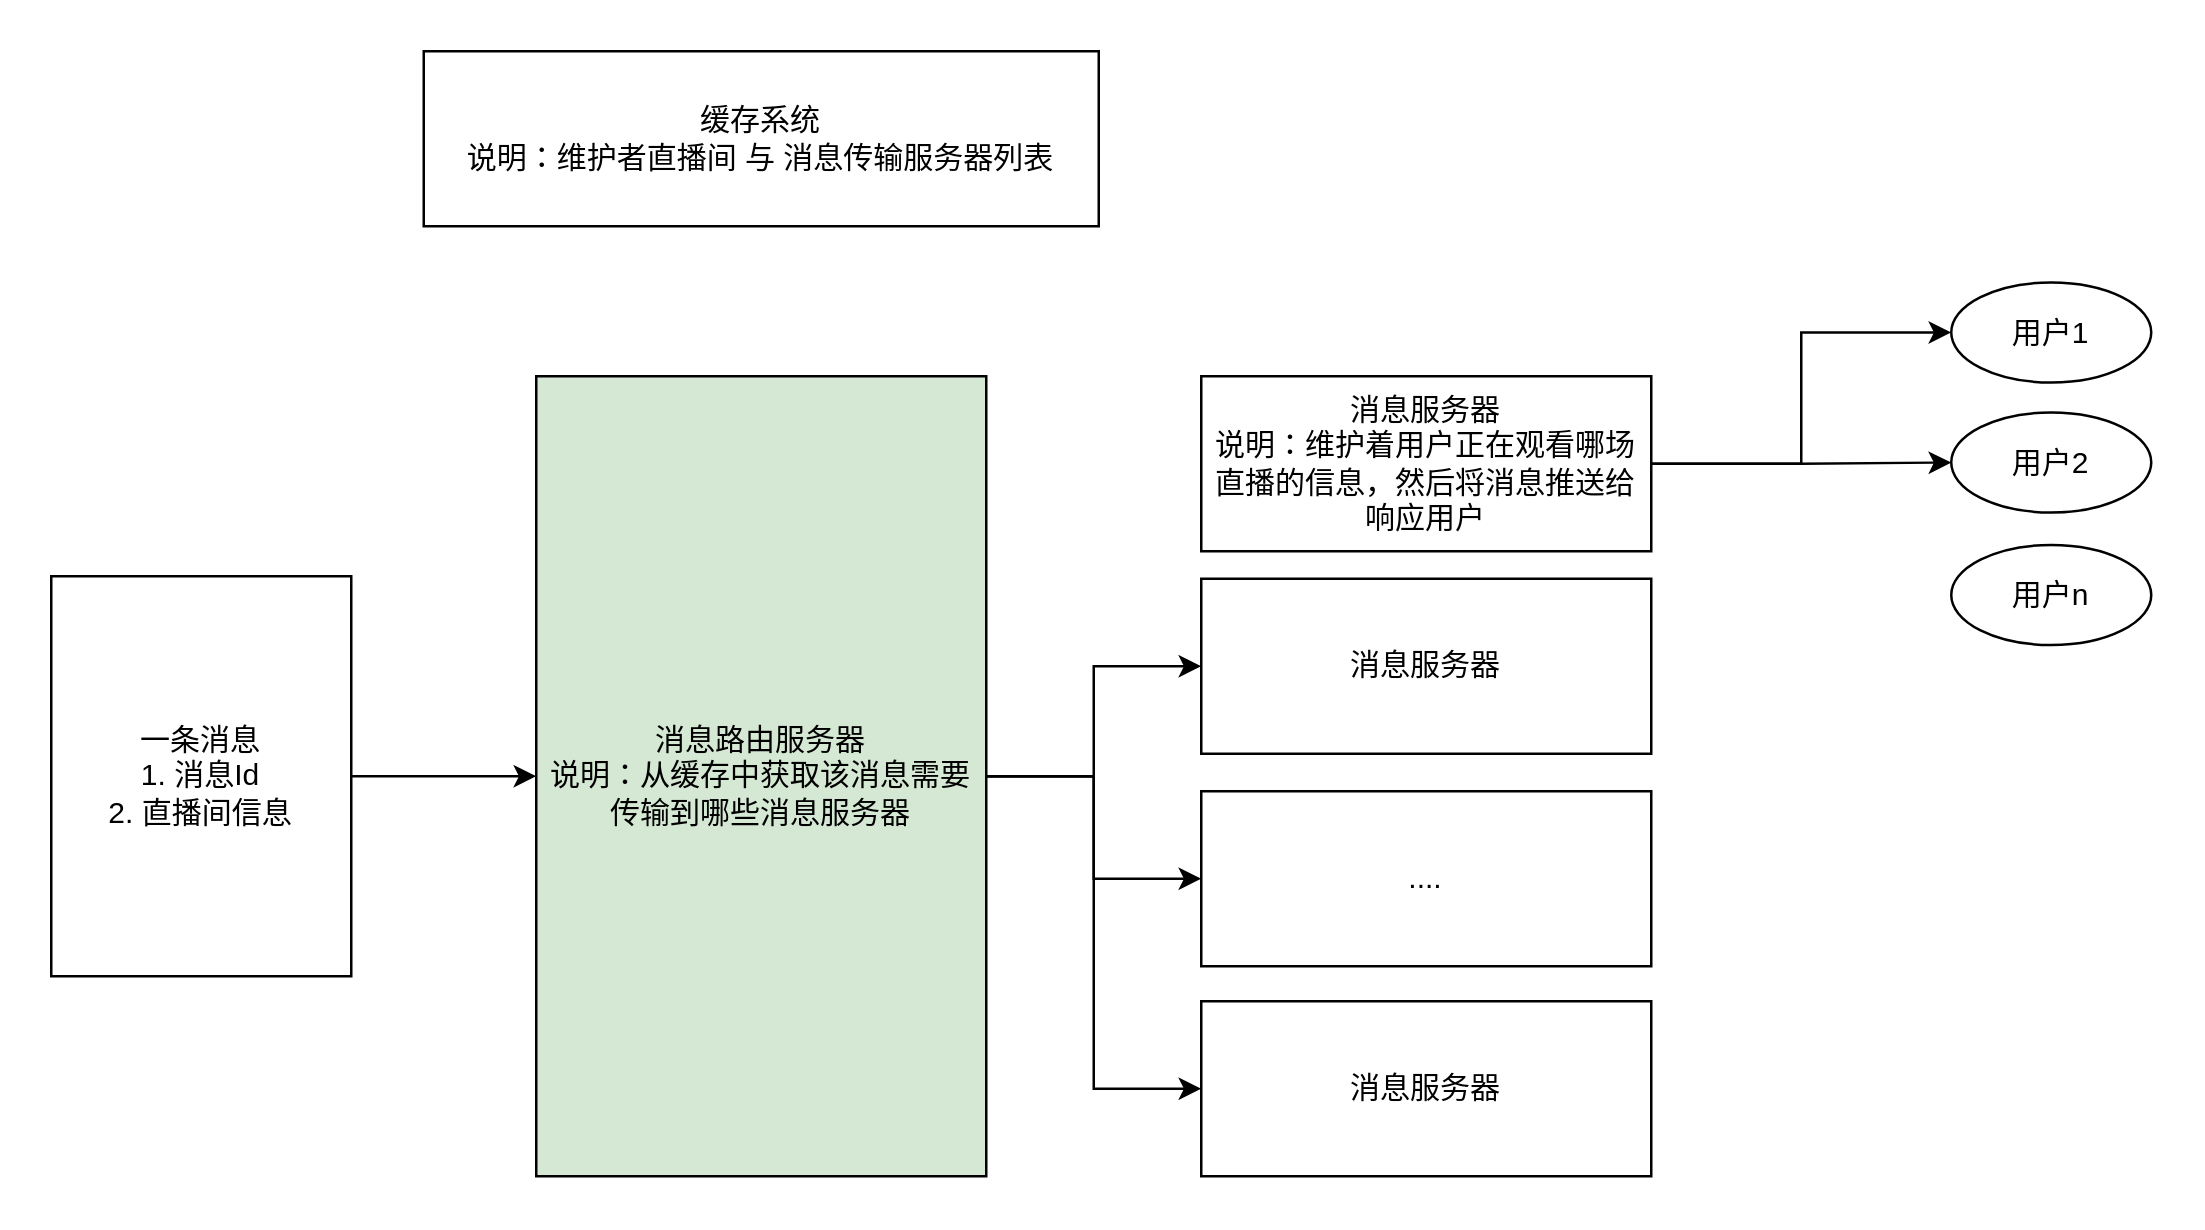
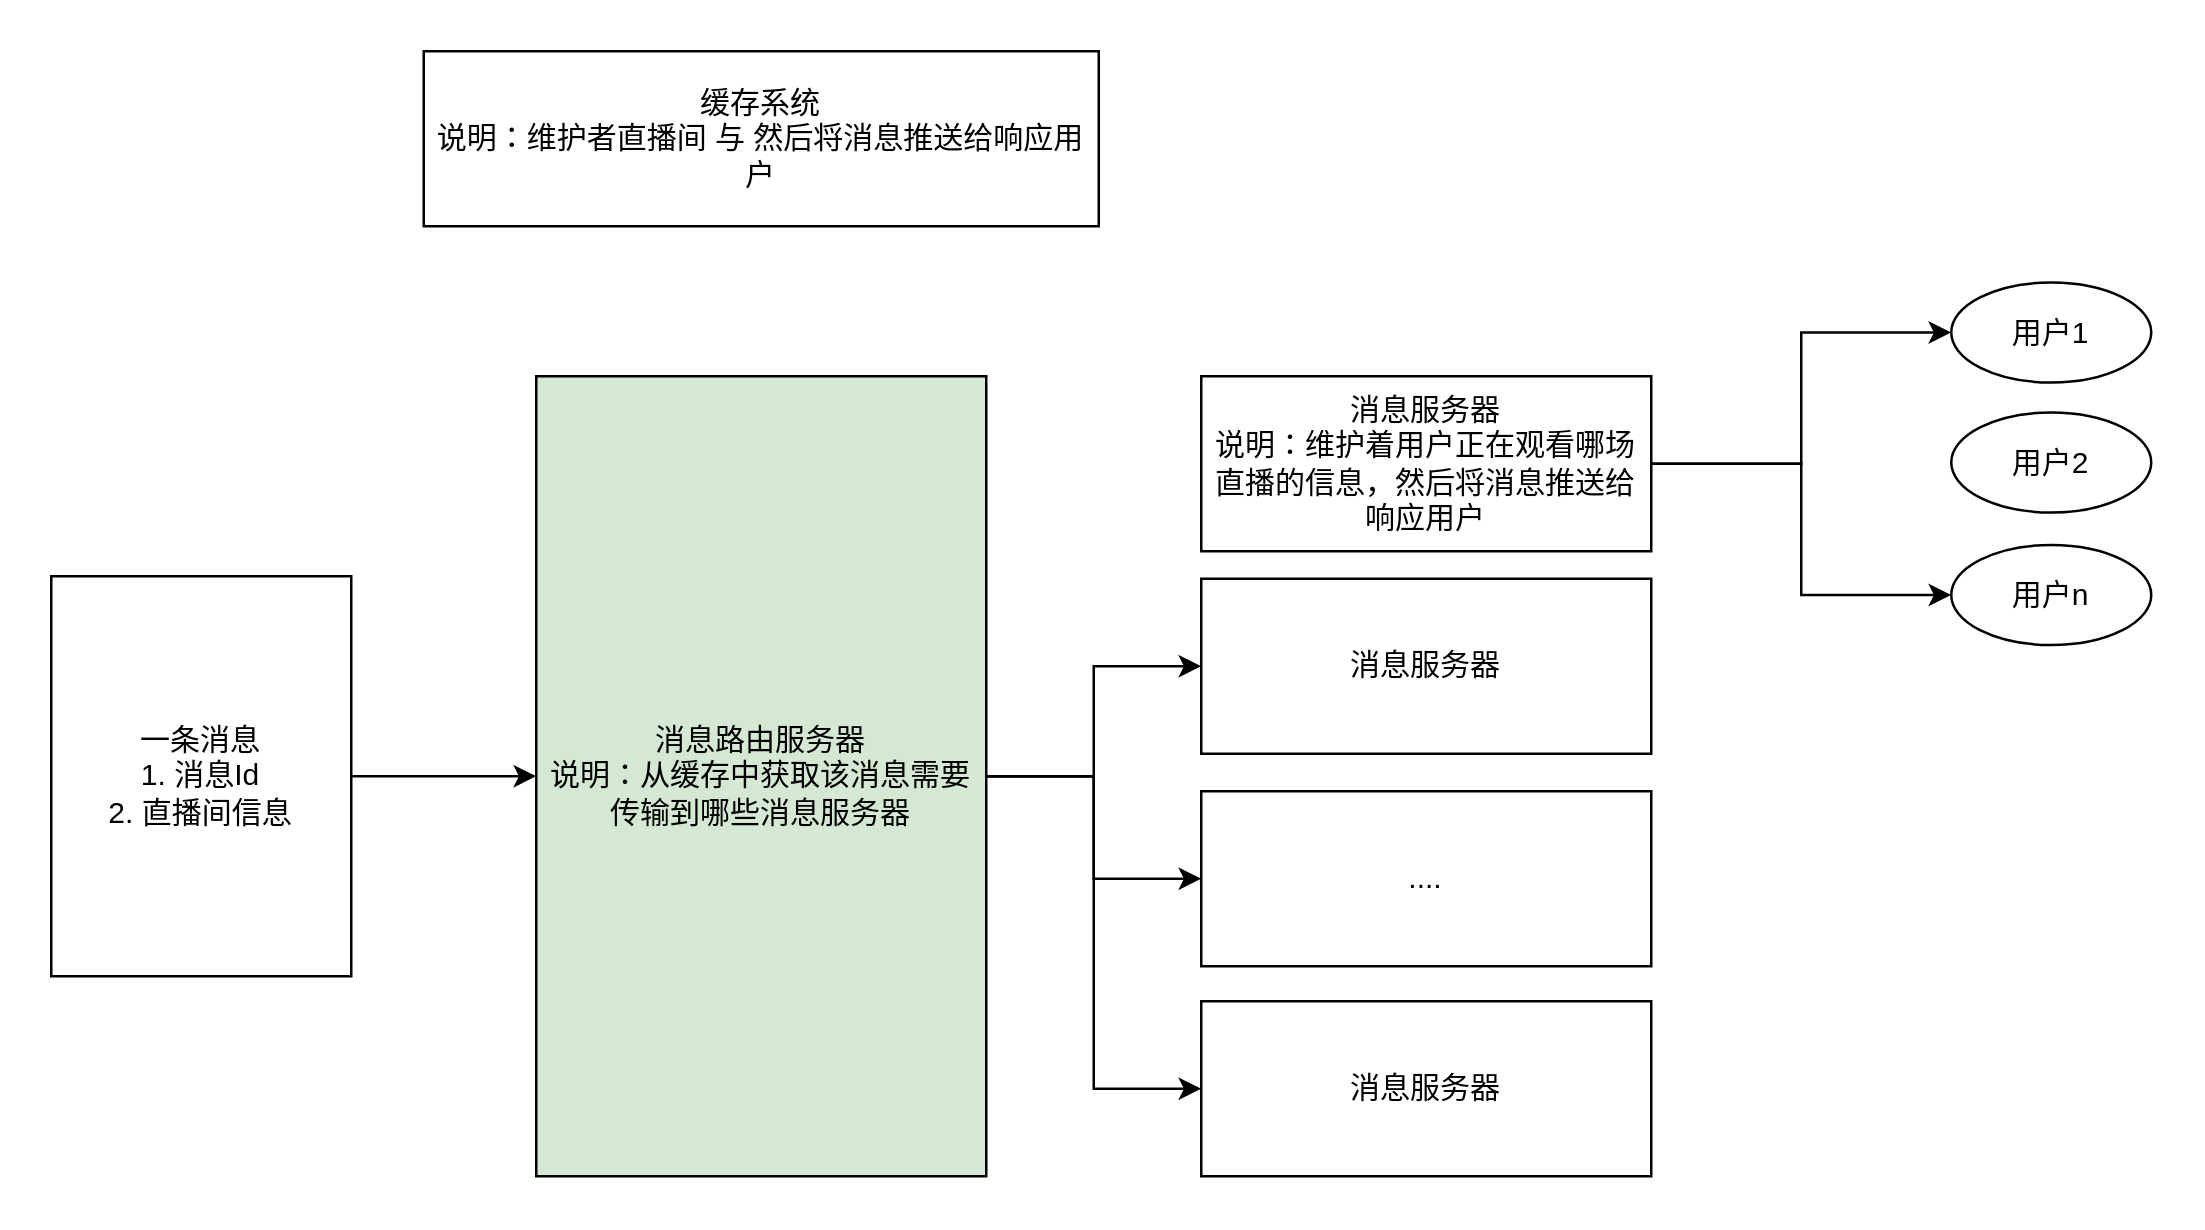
(761, 139) -> (761, 139)
(1868, 463) -> (1804, 595)
